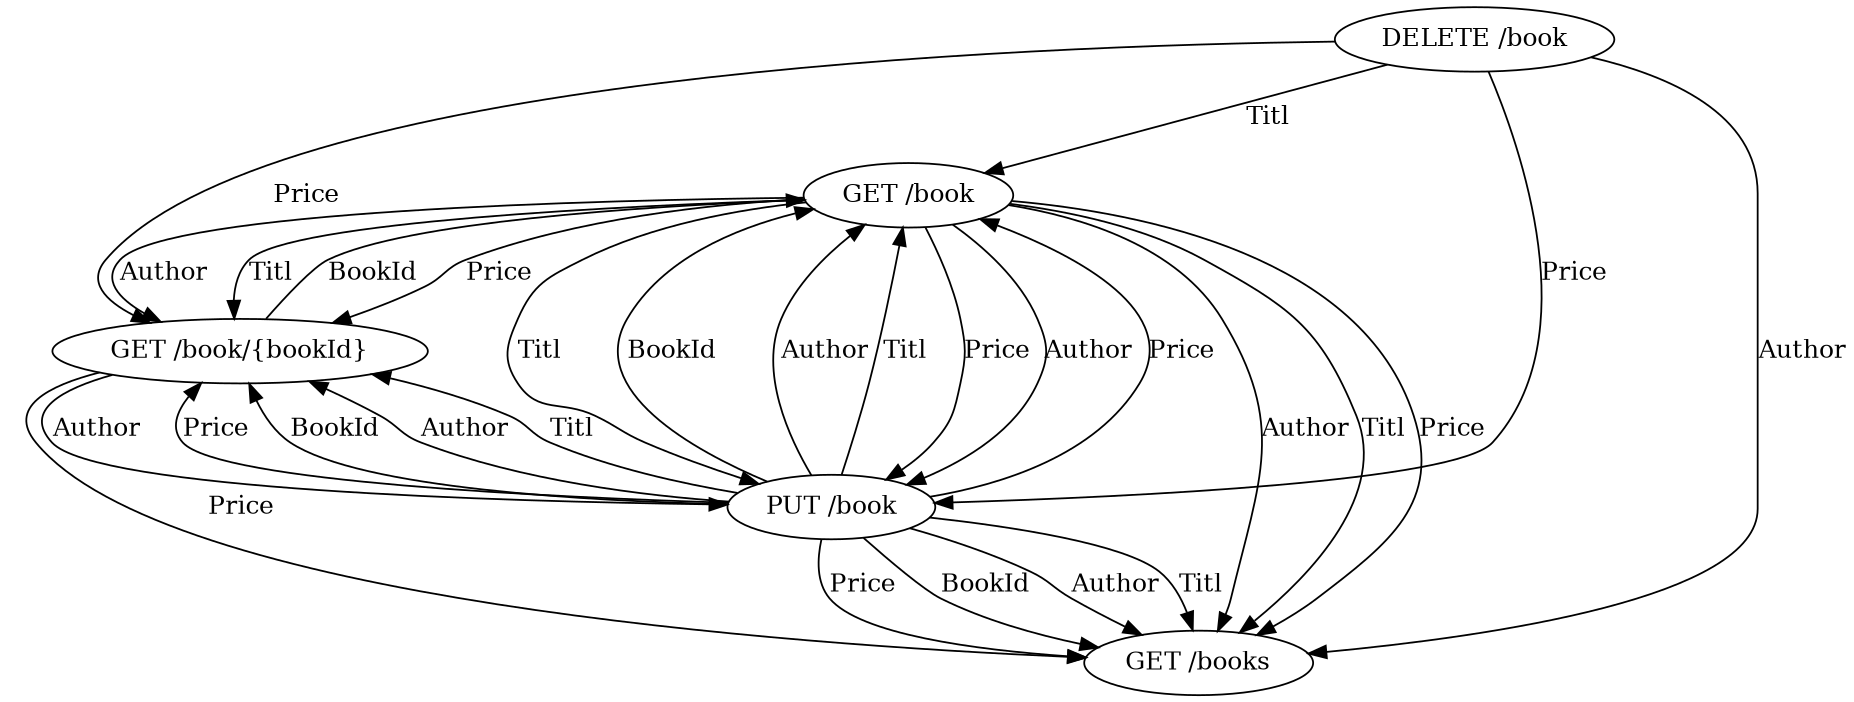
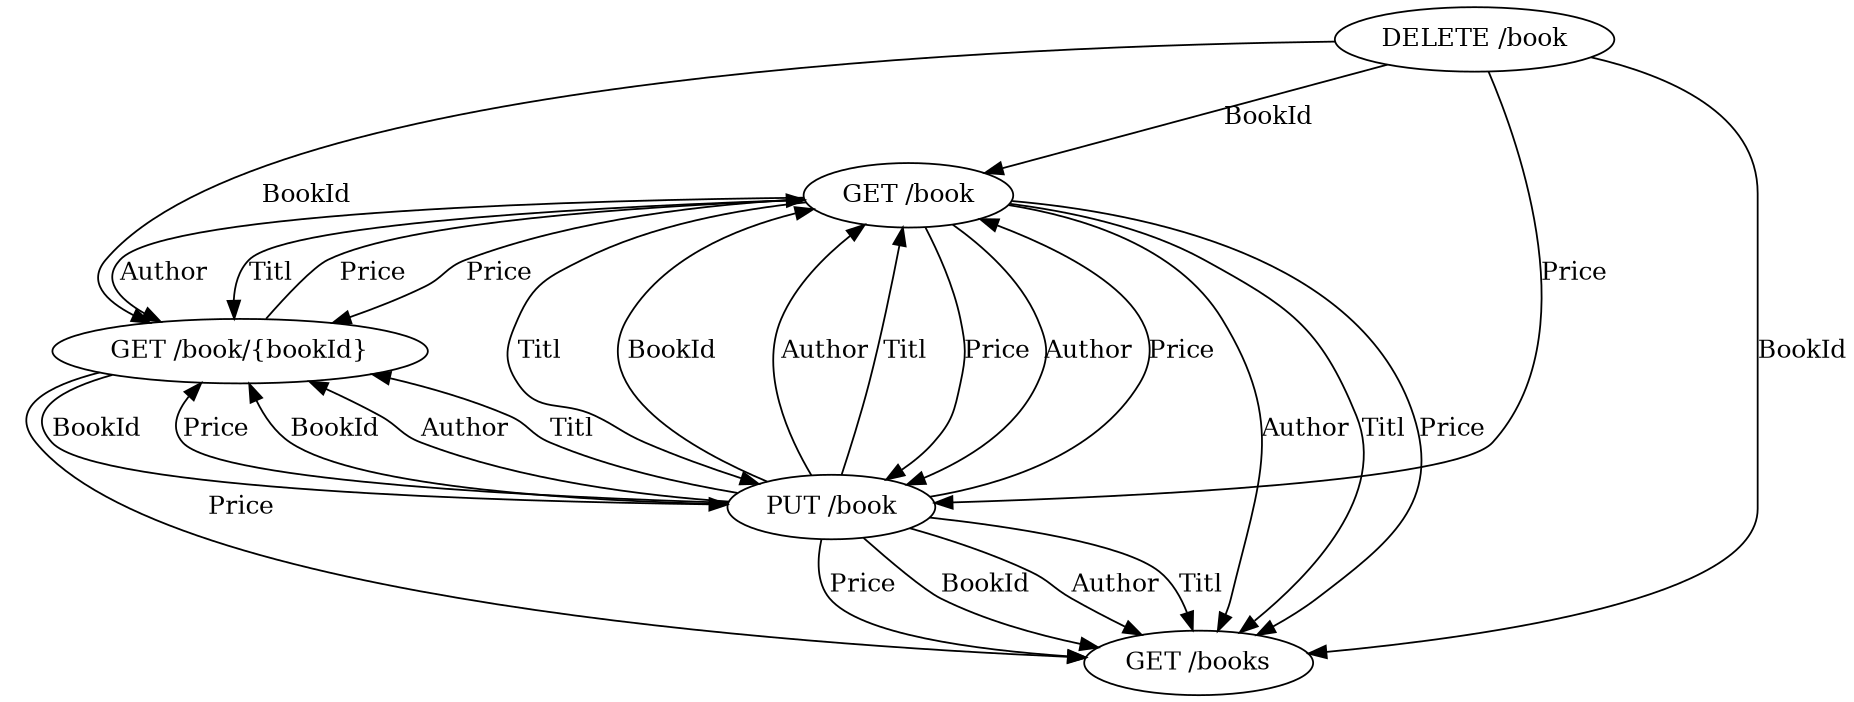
(1269, 117) -> (1269, 117)
(306, 195) -> (306, 195)
(373, 273) -> (373, 273)
(1802, 351) -> (1802, 351)
(97, 429) -> (97, 429)
